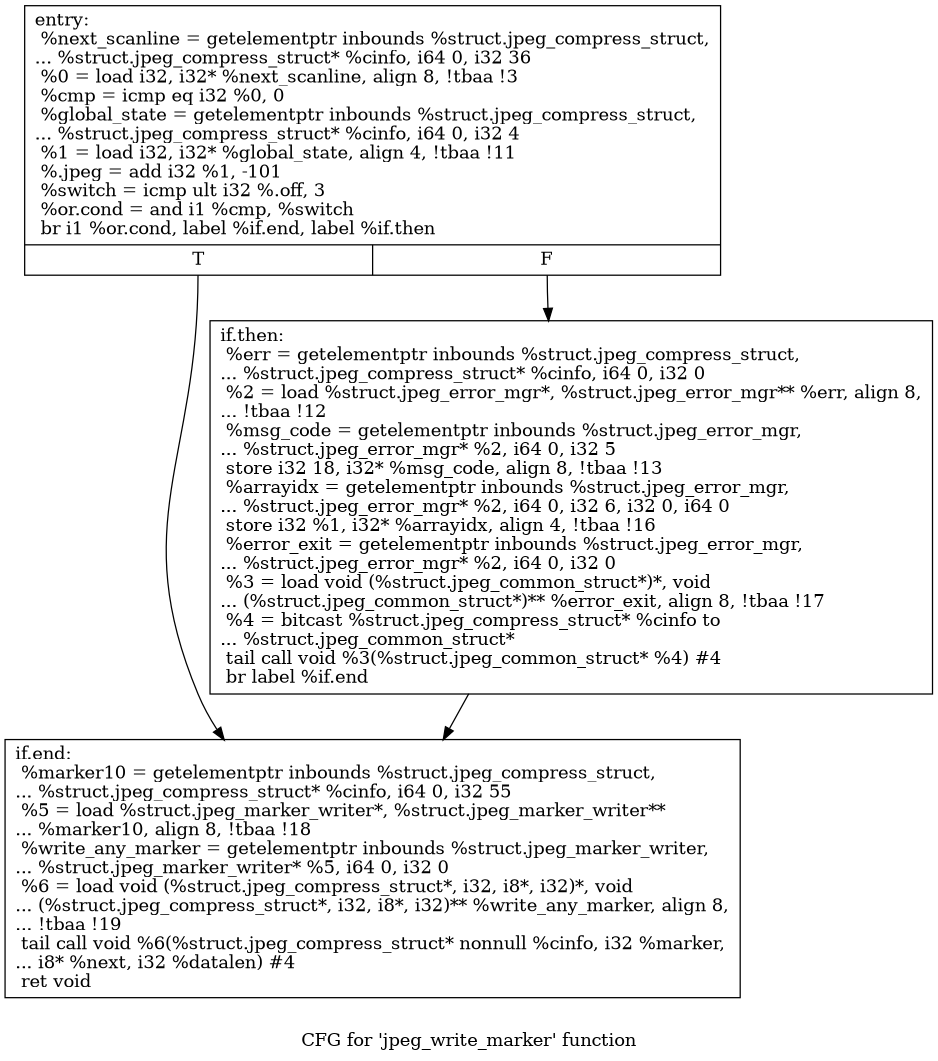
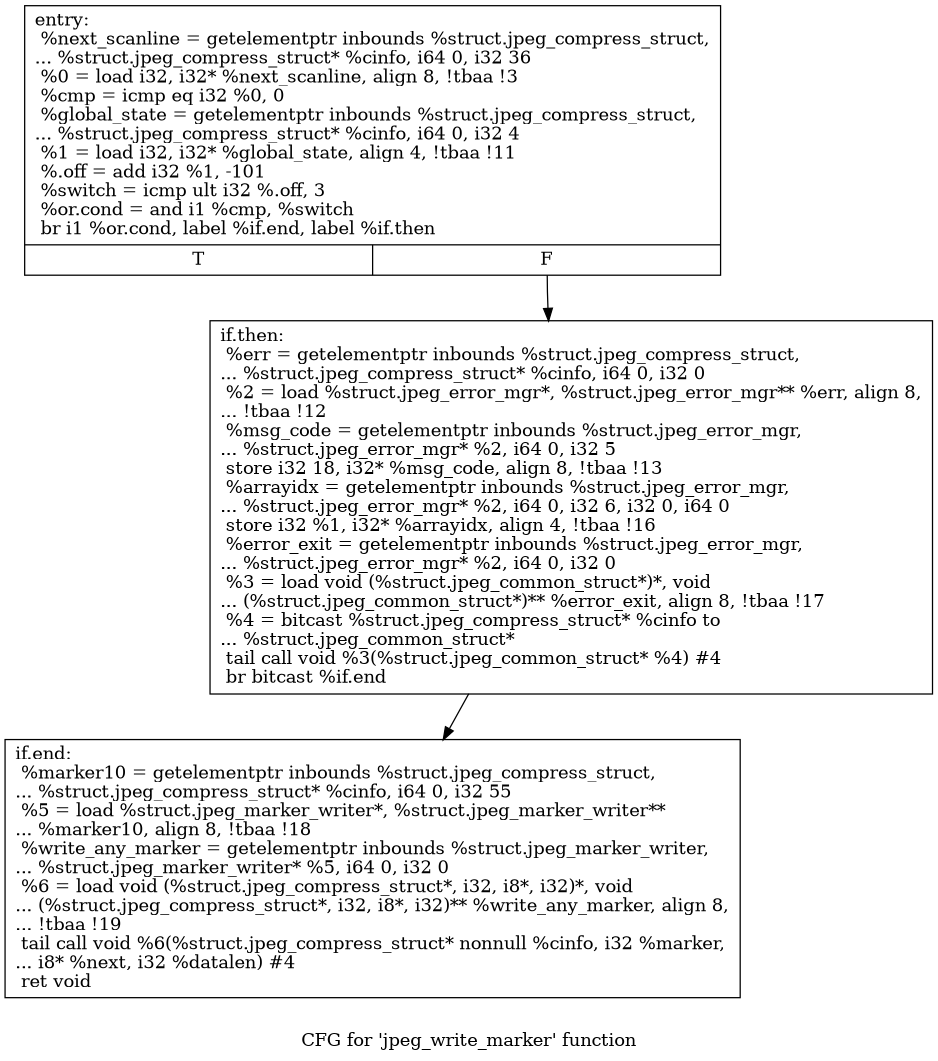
(159, 172) -> (151, 172)
(170, 506) -> none
(295, 678) -> (304, 678)
